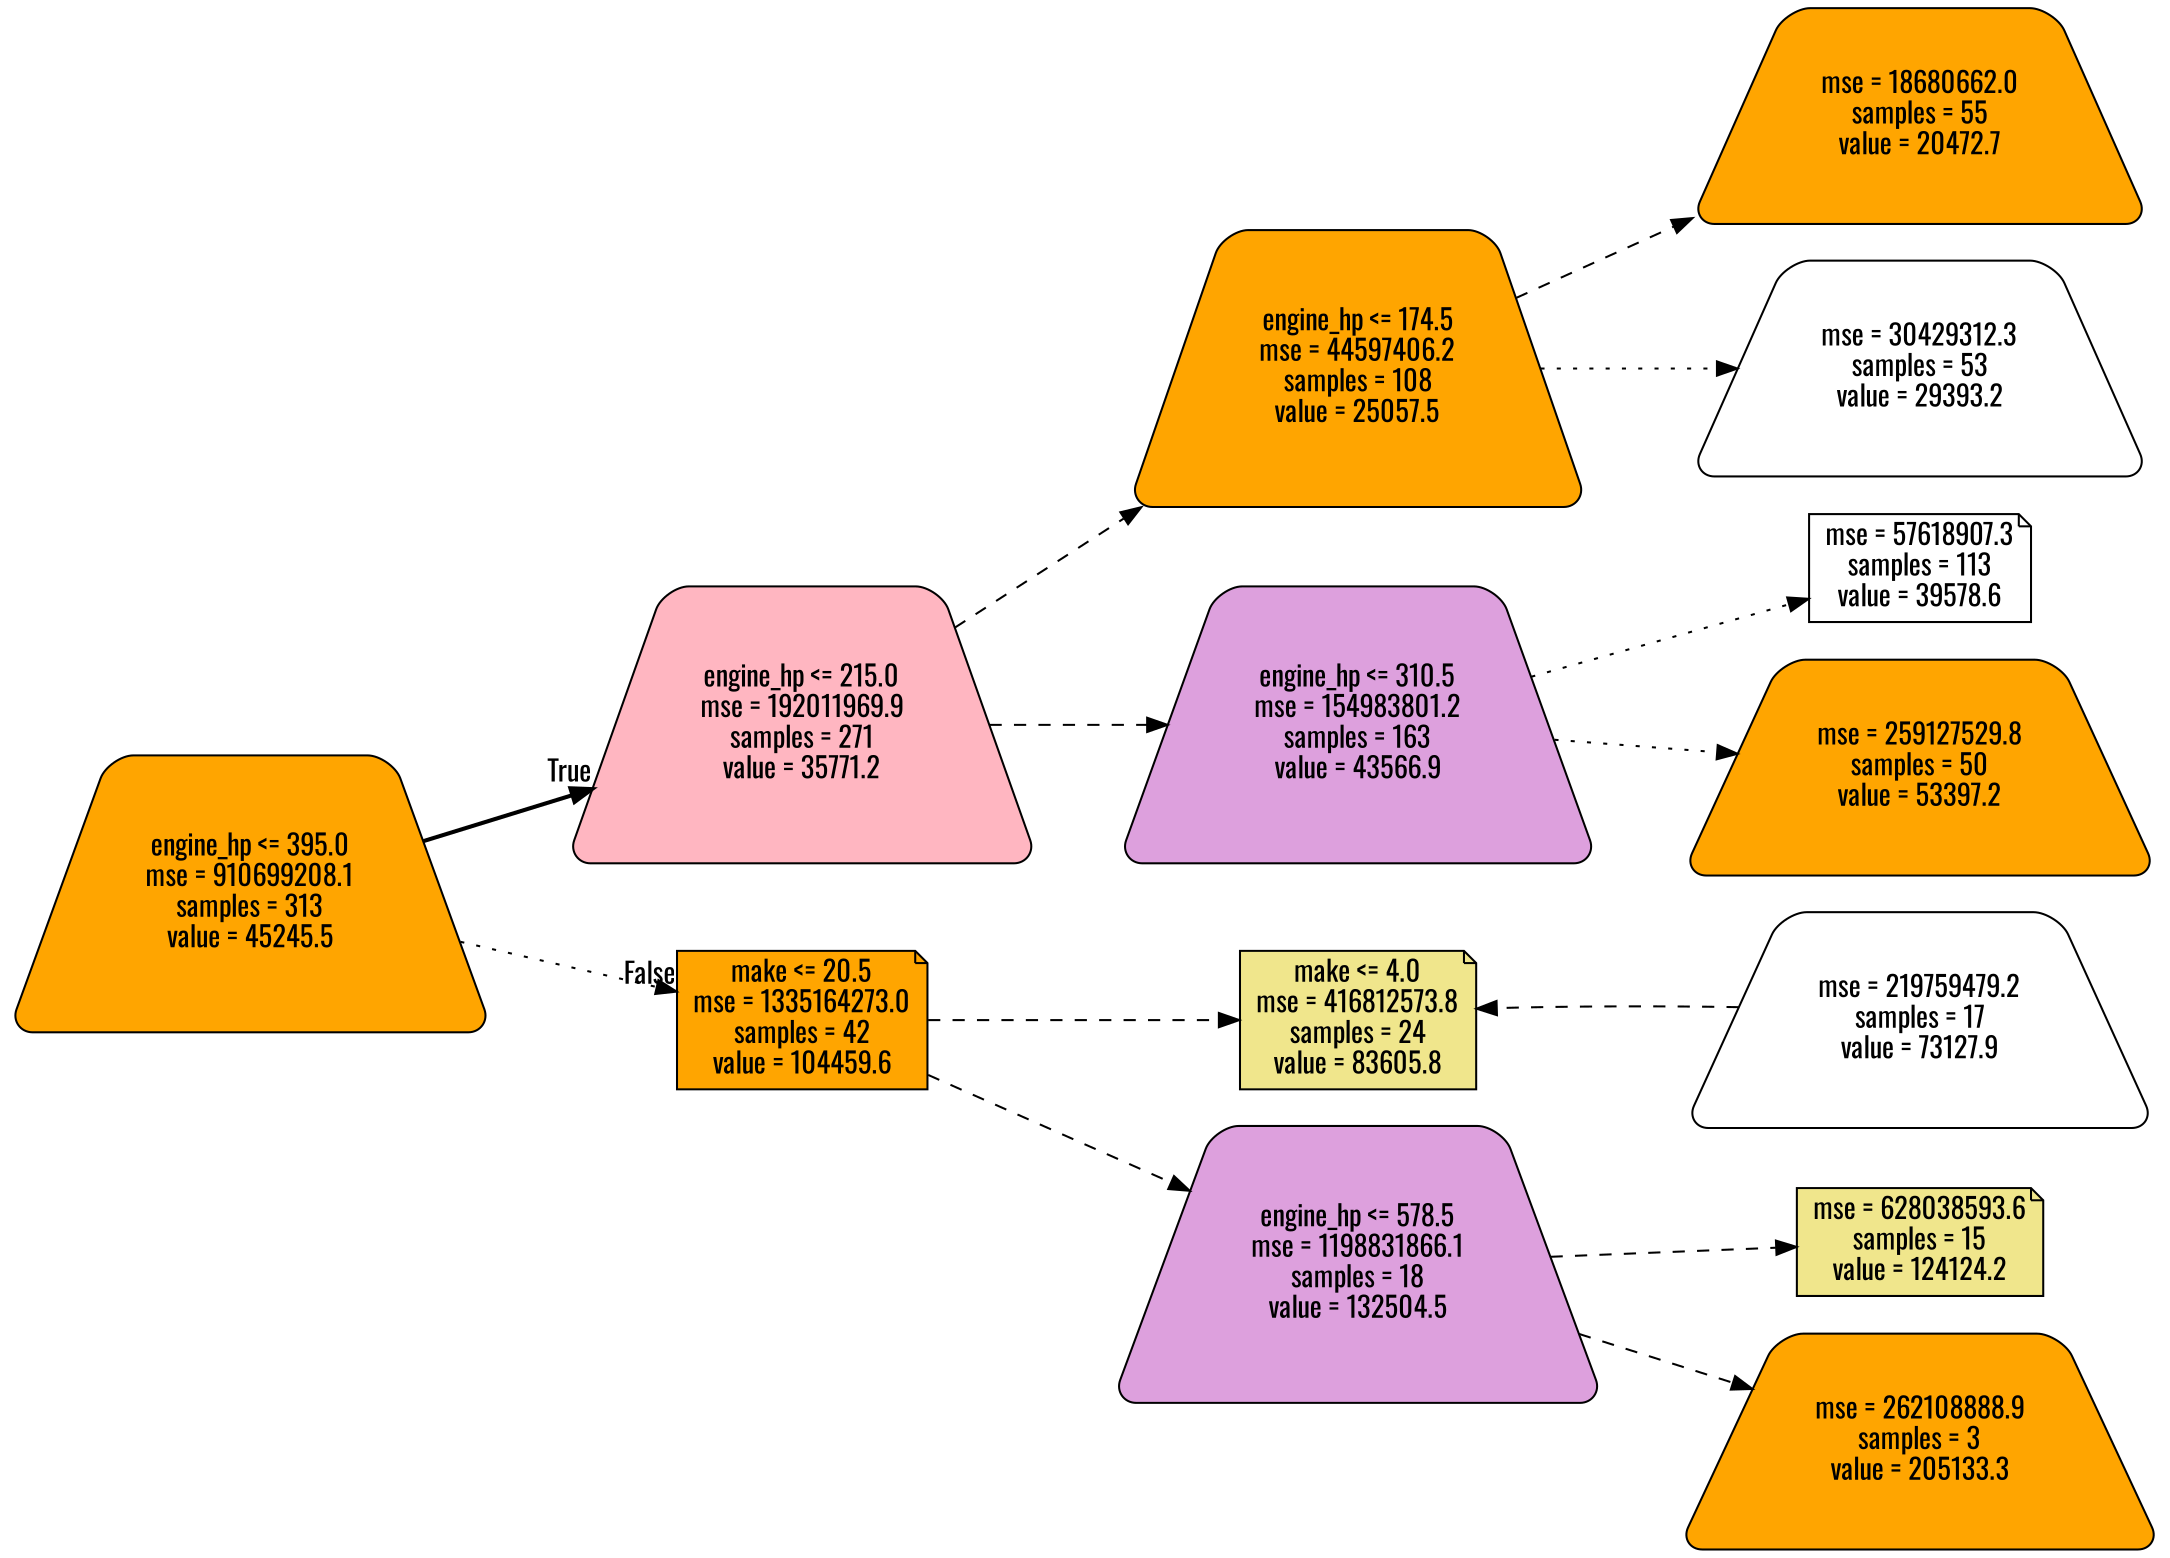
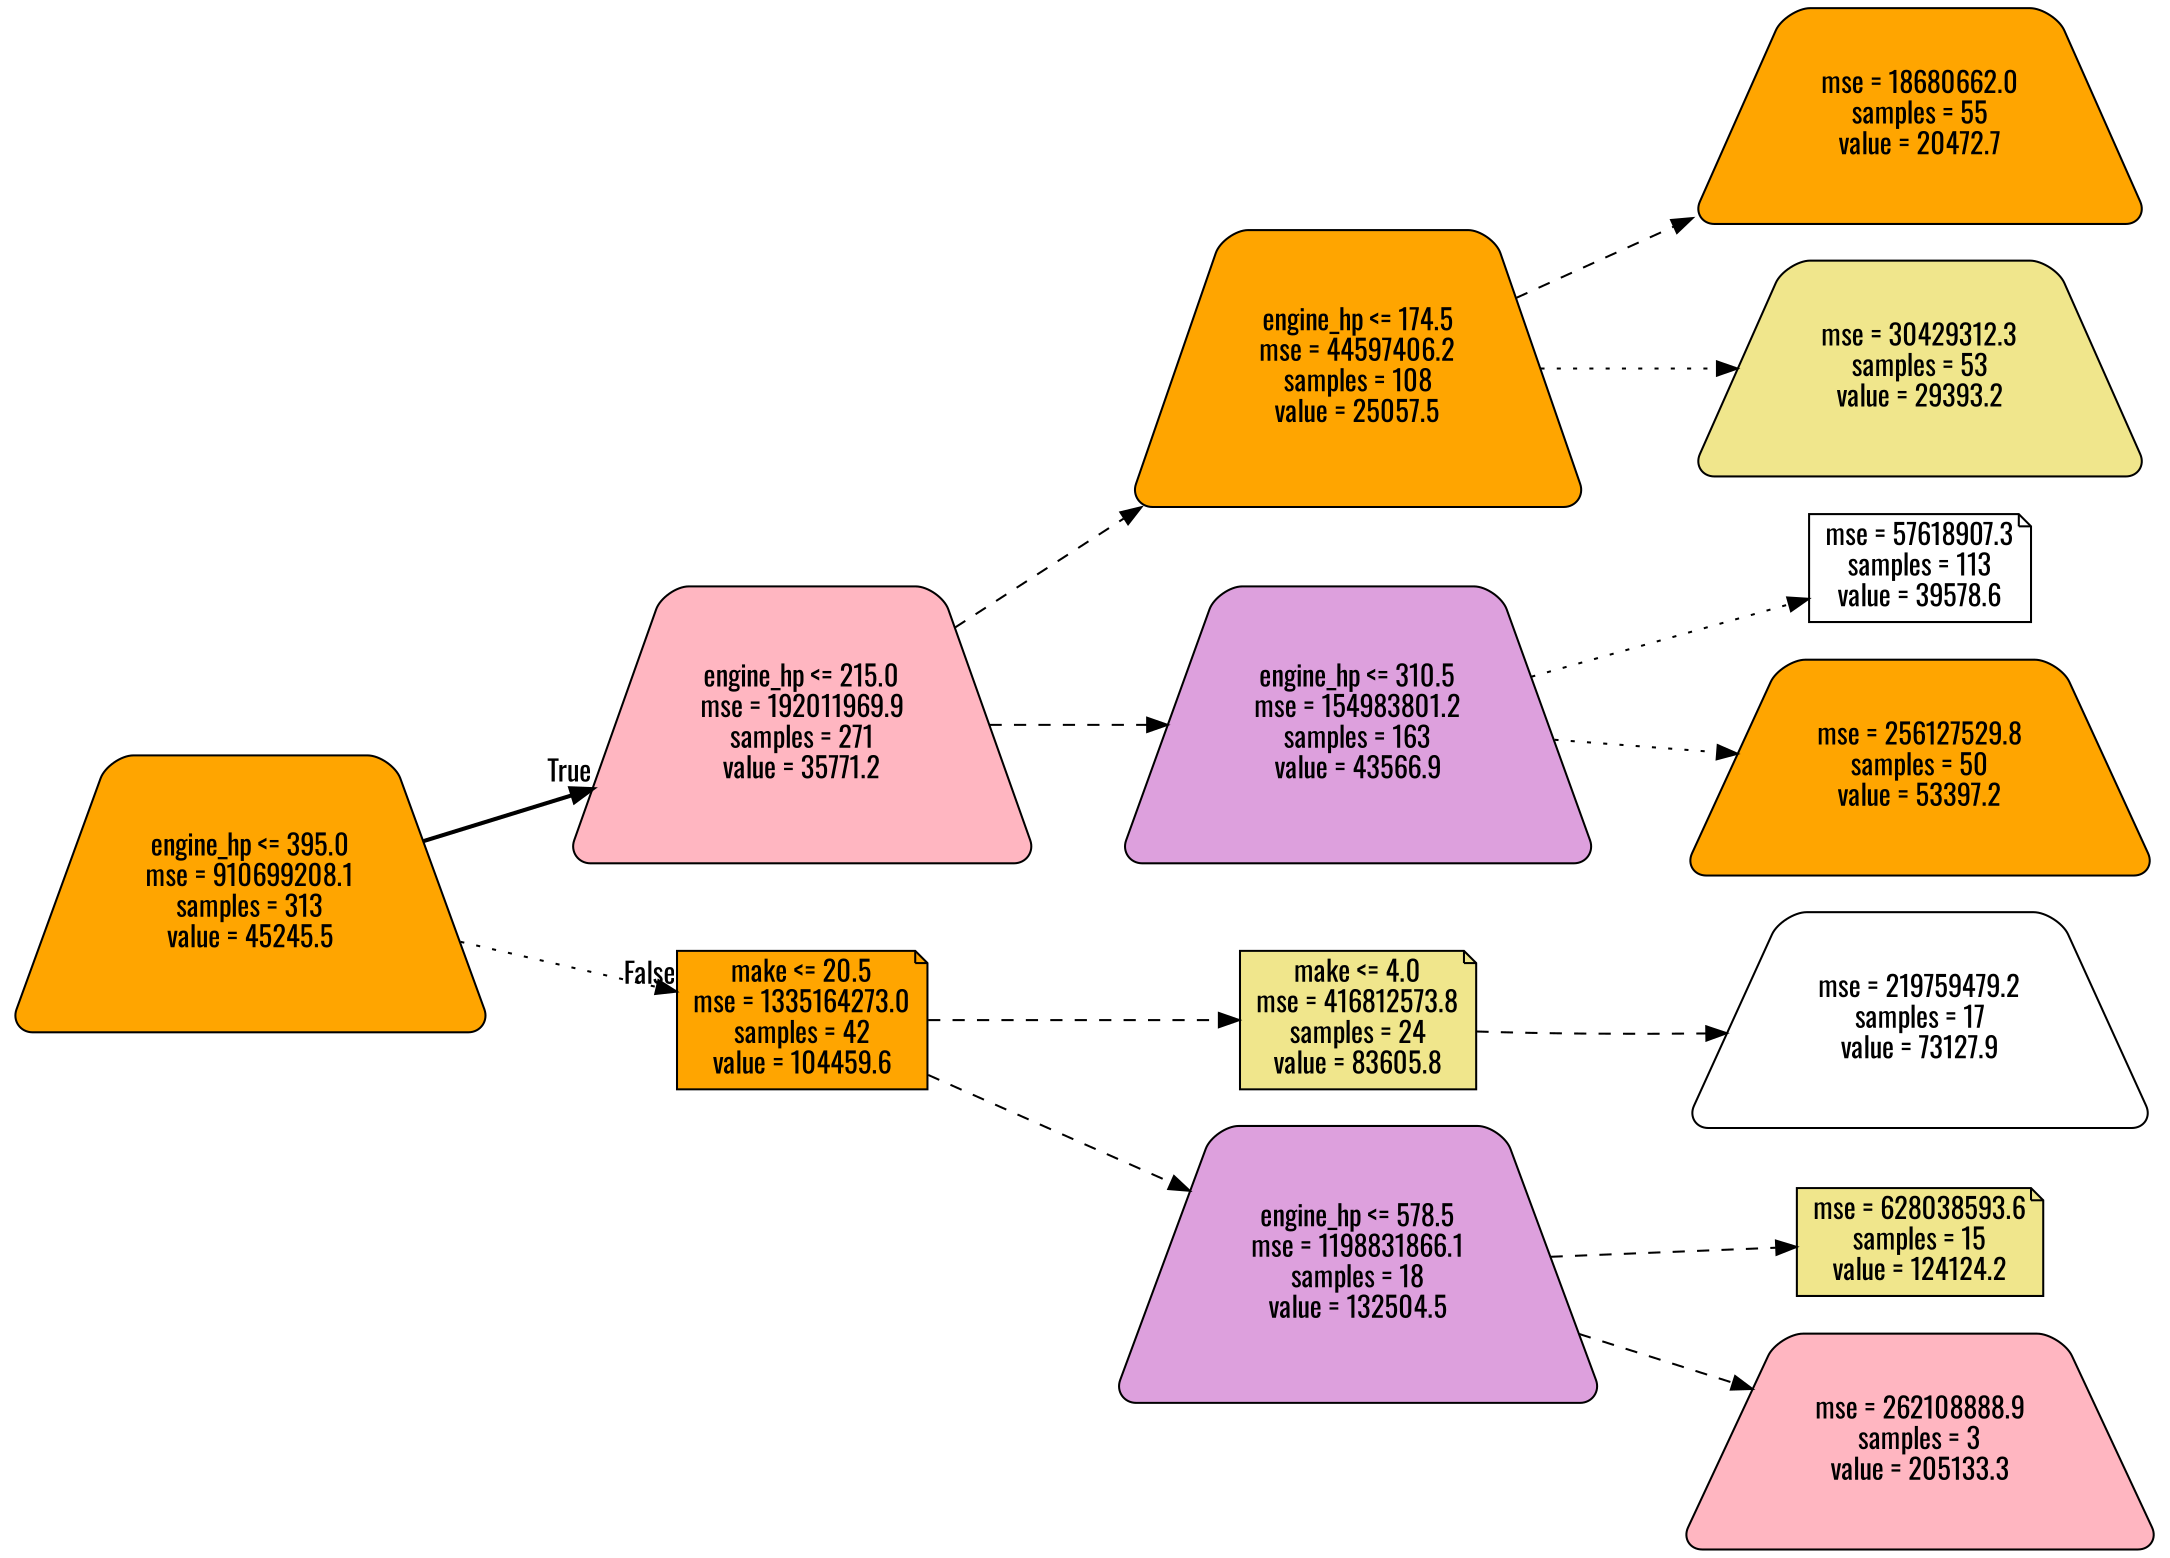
(1920, 369) -> (1920, 369)
(1920, 768) -> (1920, 768)
(1618, 1006) -> (1591, 1034)
(1920, 1442) -> (1920, 1442)
